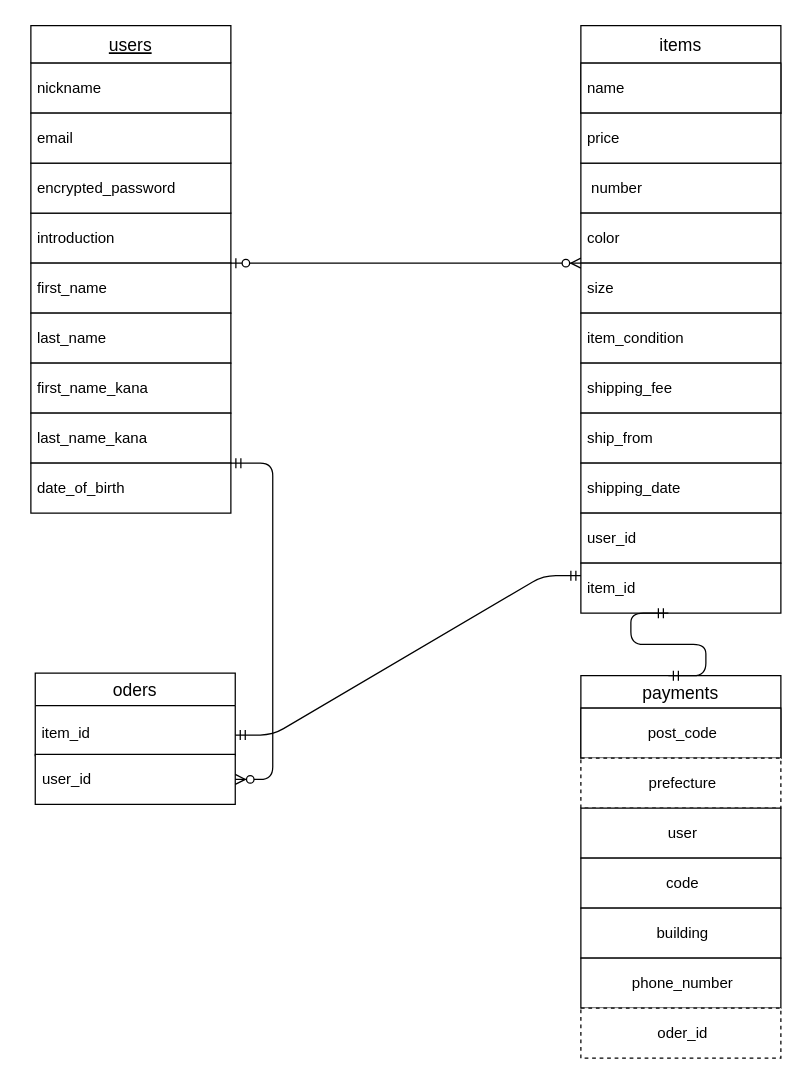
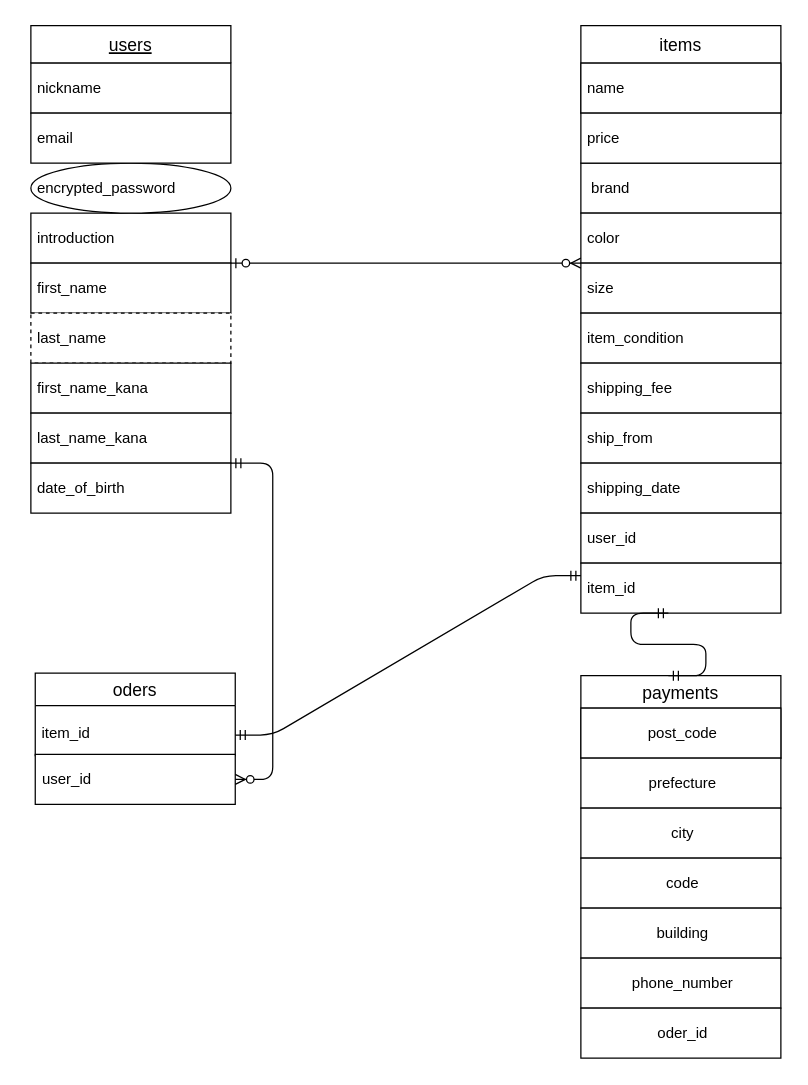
(131, 188) -> (131, 188)
(608, 188) -> (604, 188)
(131, 338) -> (131, 338)
(681, 783) -> (681, 783)
(681, 833) -> (681, 833)
(681, 1033) -> (681, 1033)
